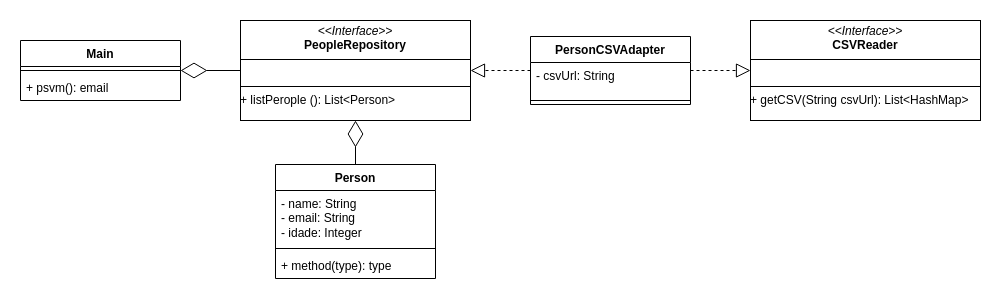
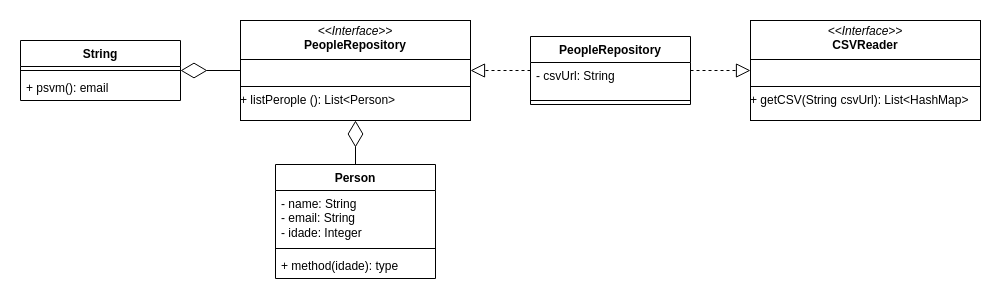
(611, 51) -> (611, 51)
(101, 55) -> (101, 55)
(344, 267) -> (346, 267)
